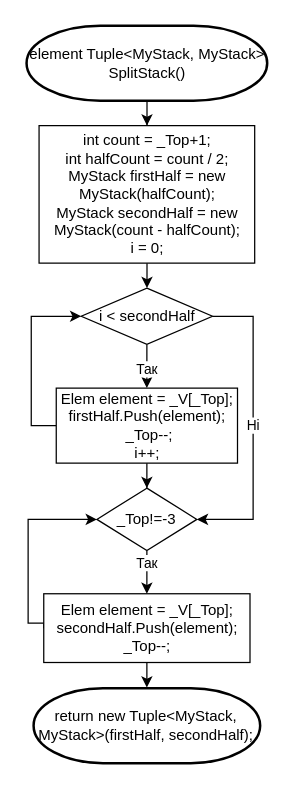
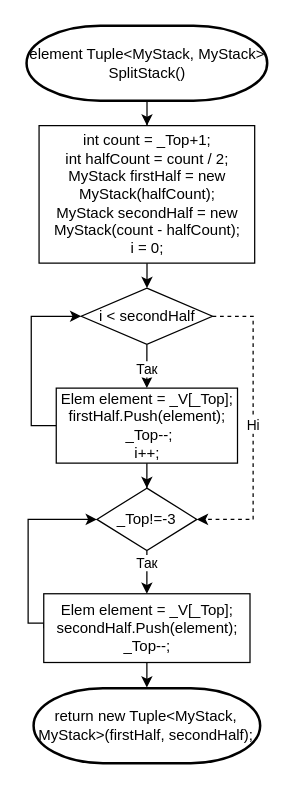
(253, 347) -> (253, 347)
